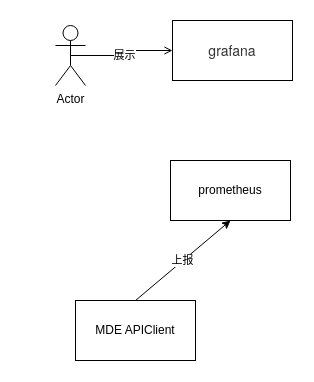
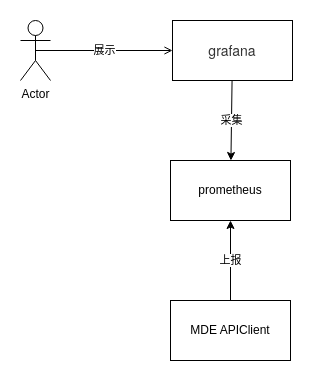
(71, 56) -> (36, 51)
none -> (232, 117)
(136, 331) -> (231, 331)
